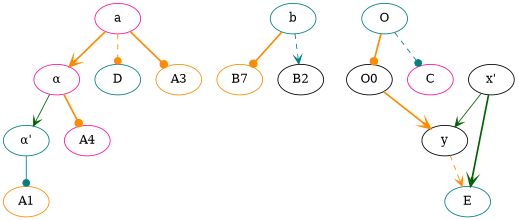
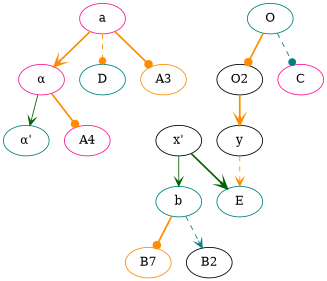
(369, 80) -> (240, 80)
(471, 107) -> (179, 167)
(26, 202) -> none
